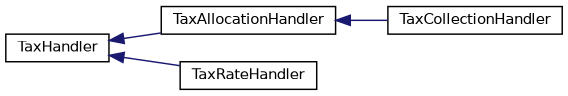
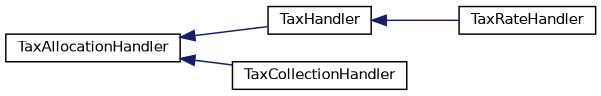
(142, 36) -> (231, 31)
